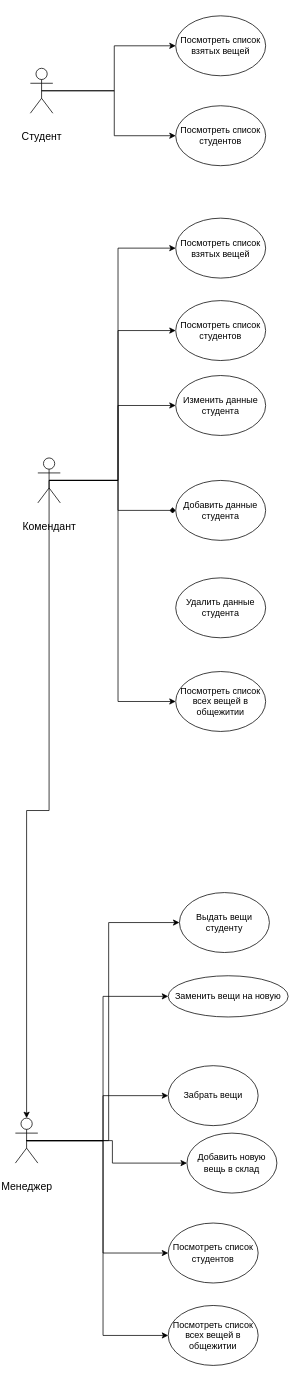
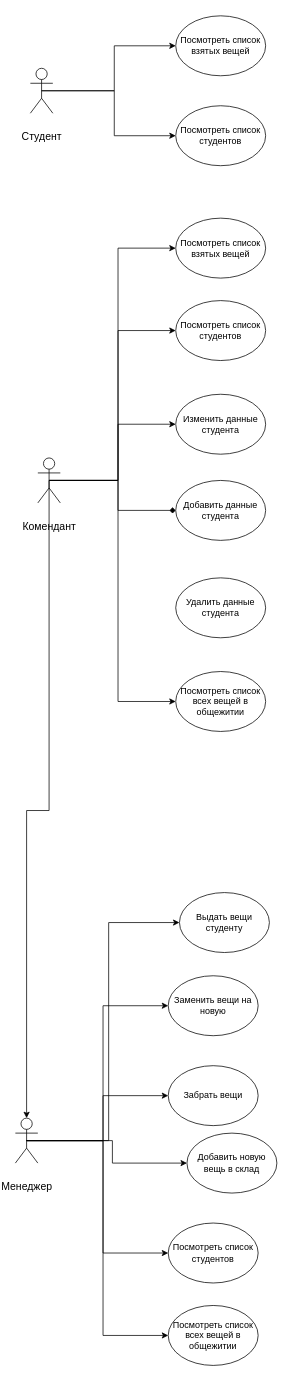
(221, 405) -> (221, 424)
(228, 997) -> (213, 1006)
